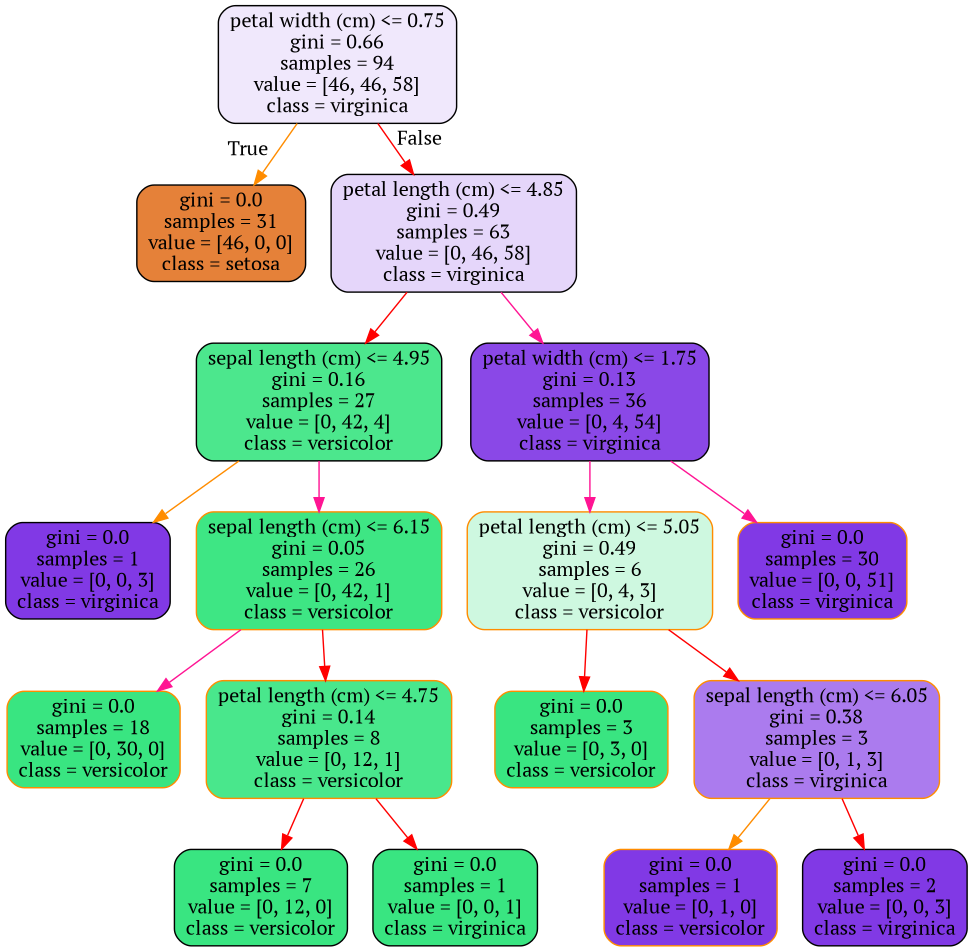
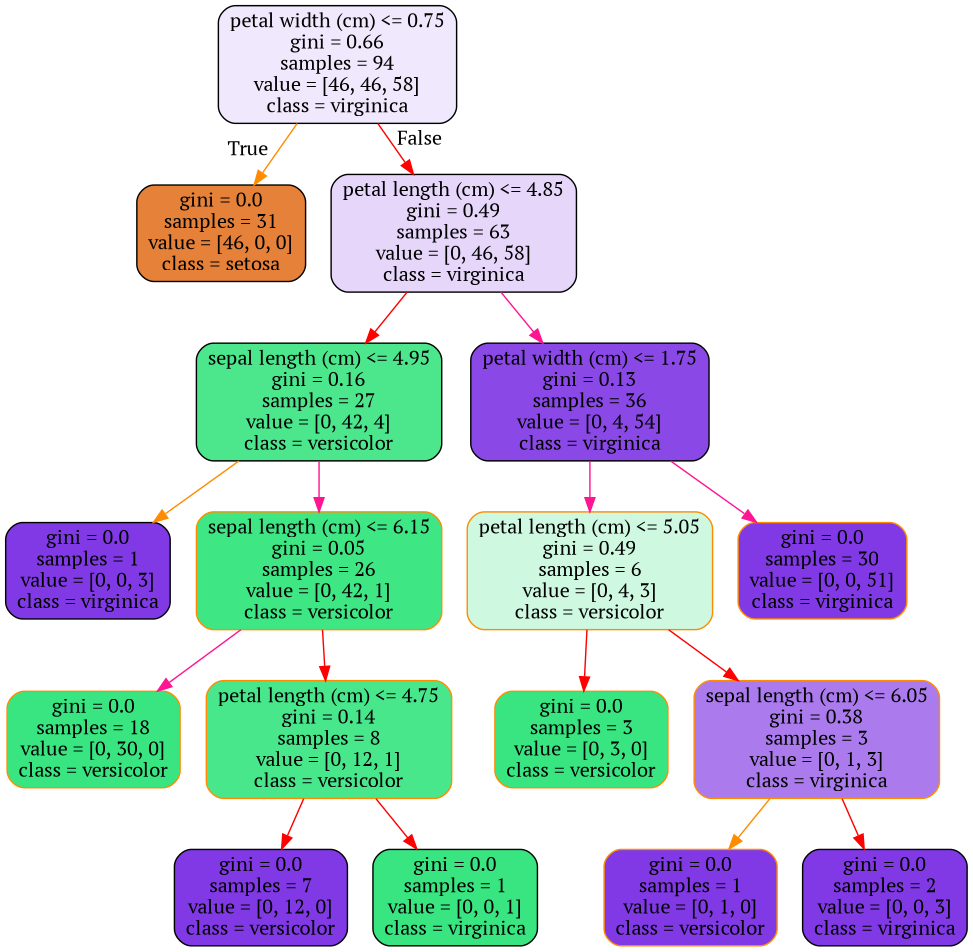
(261, 898) -> (261, 898)
